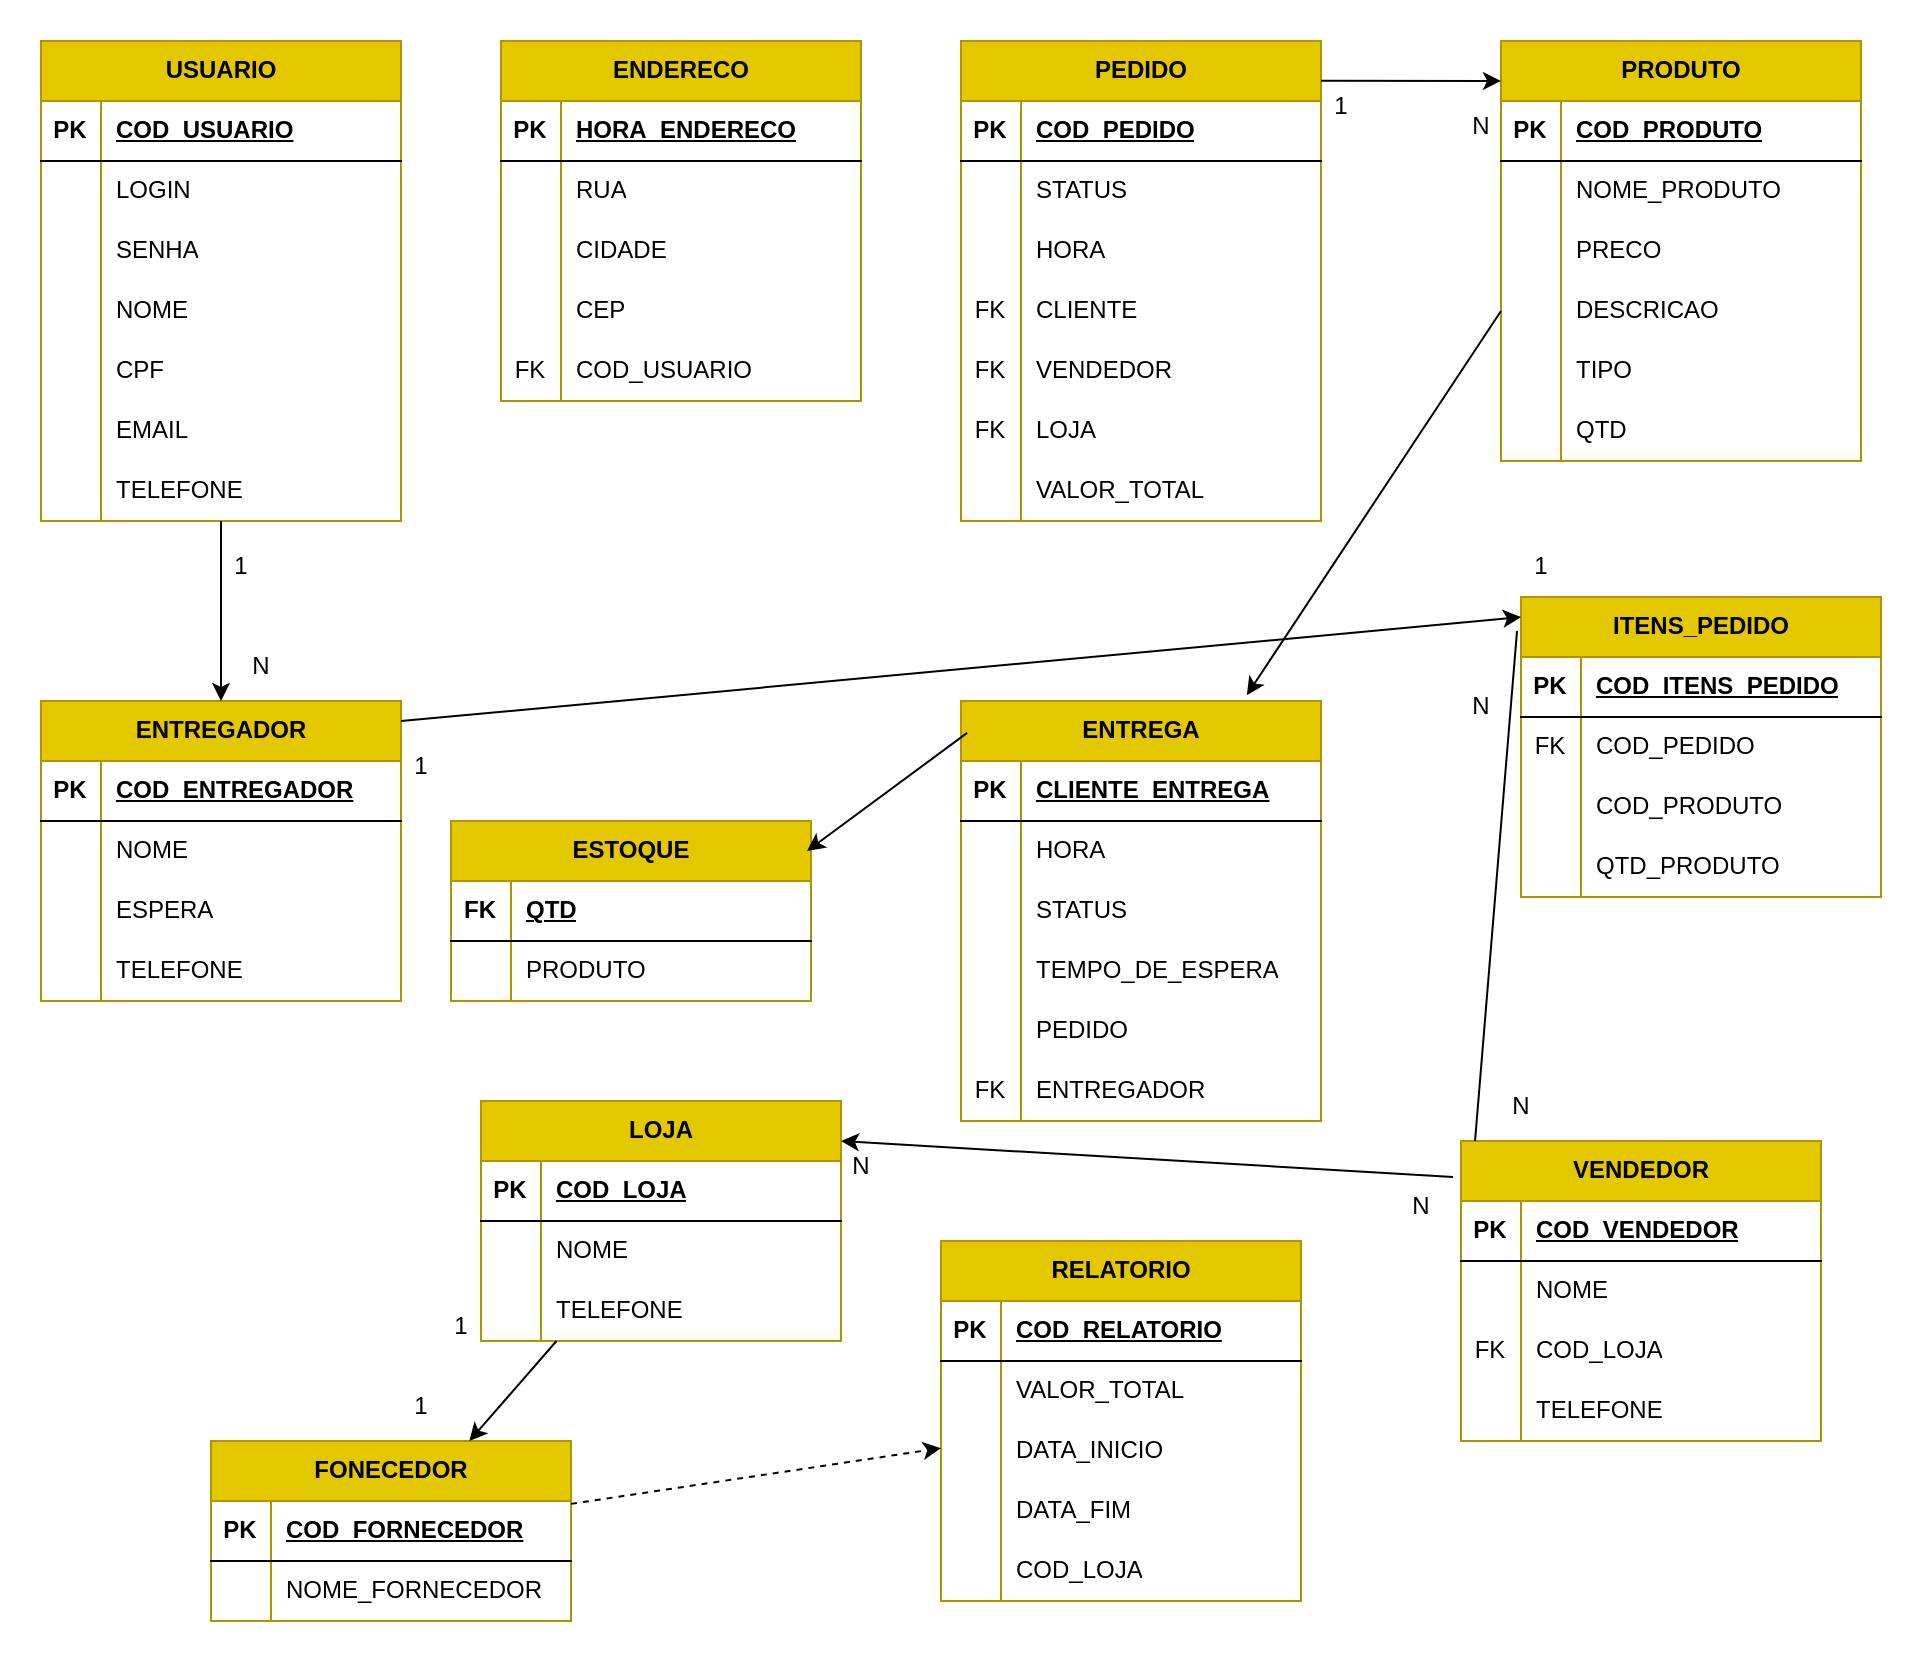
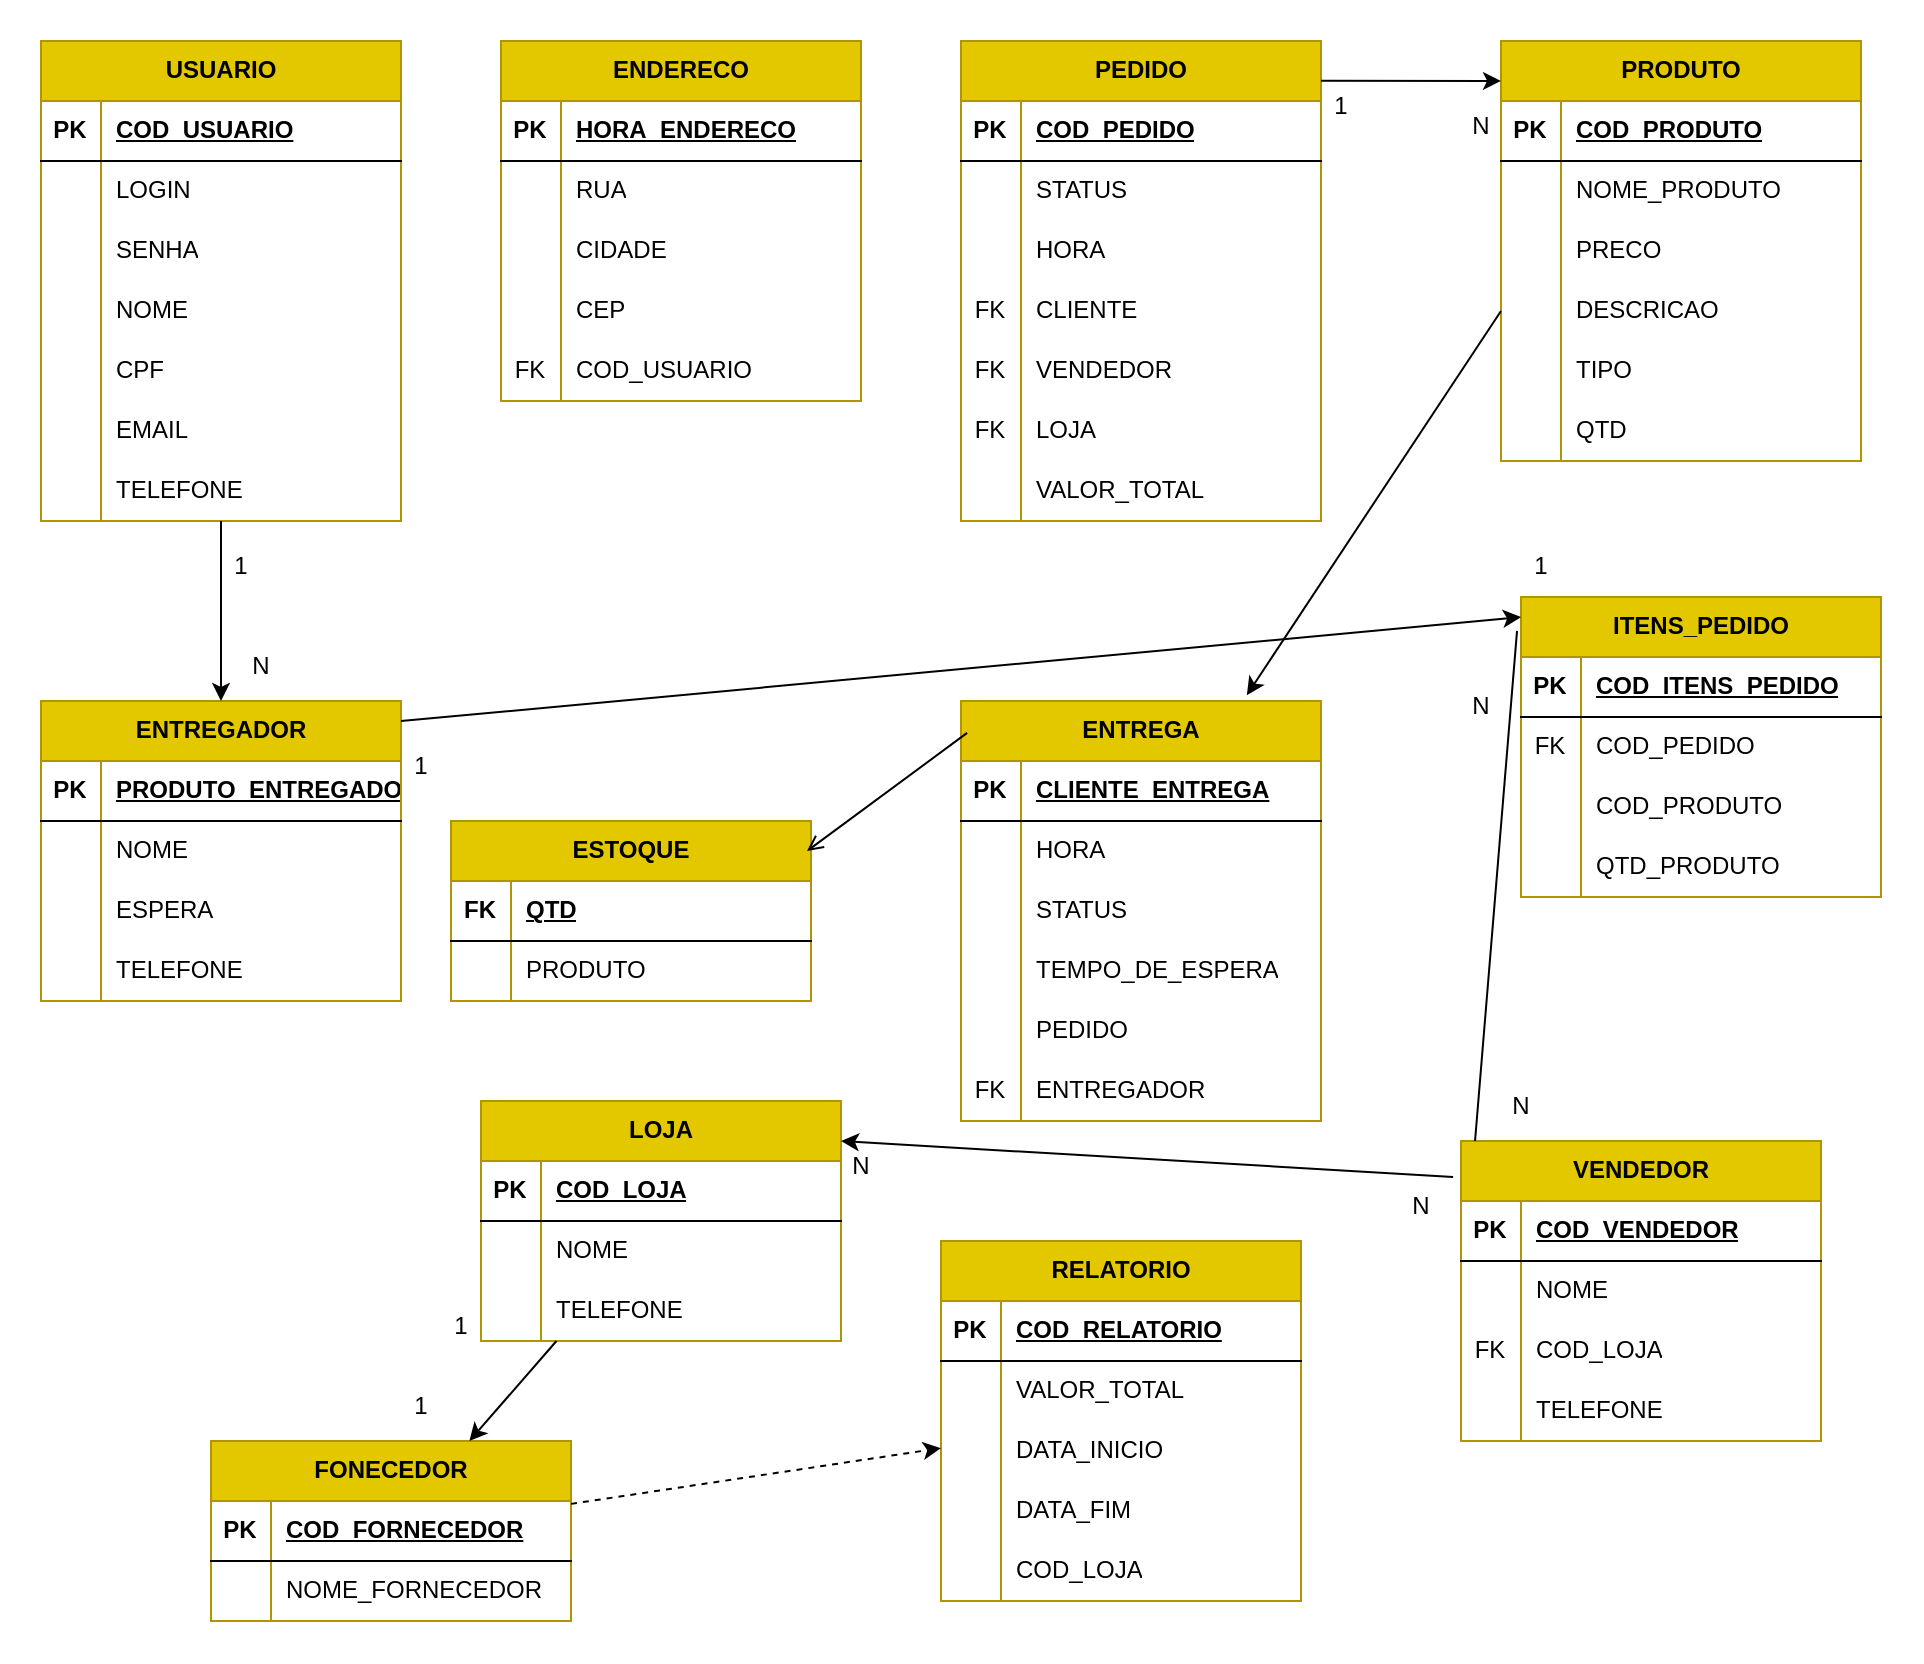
(211, 791) -> (238, 791)
(819, 842) -> (816, 844)
